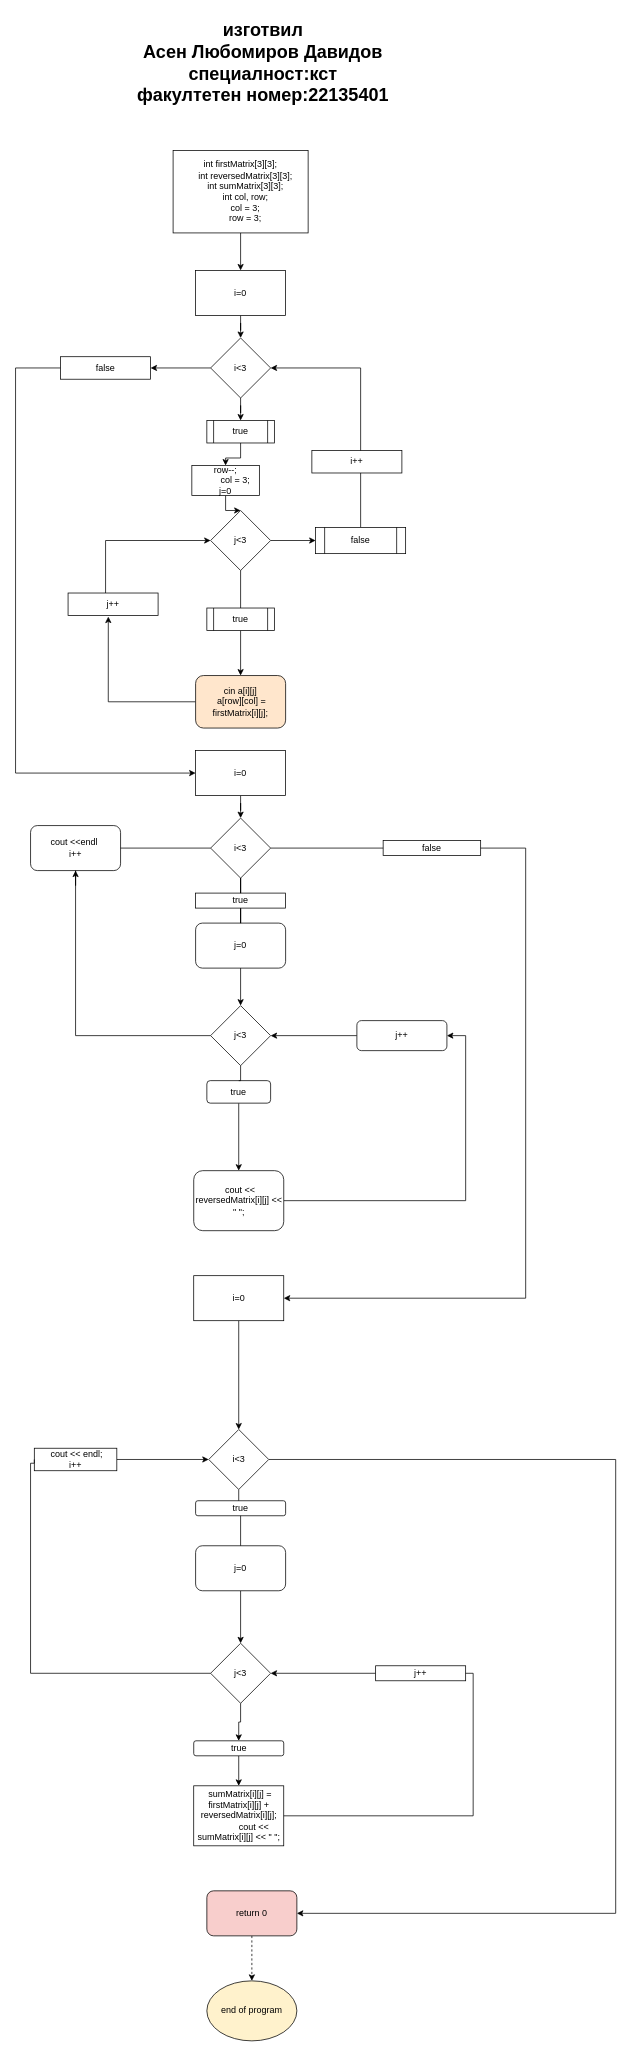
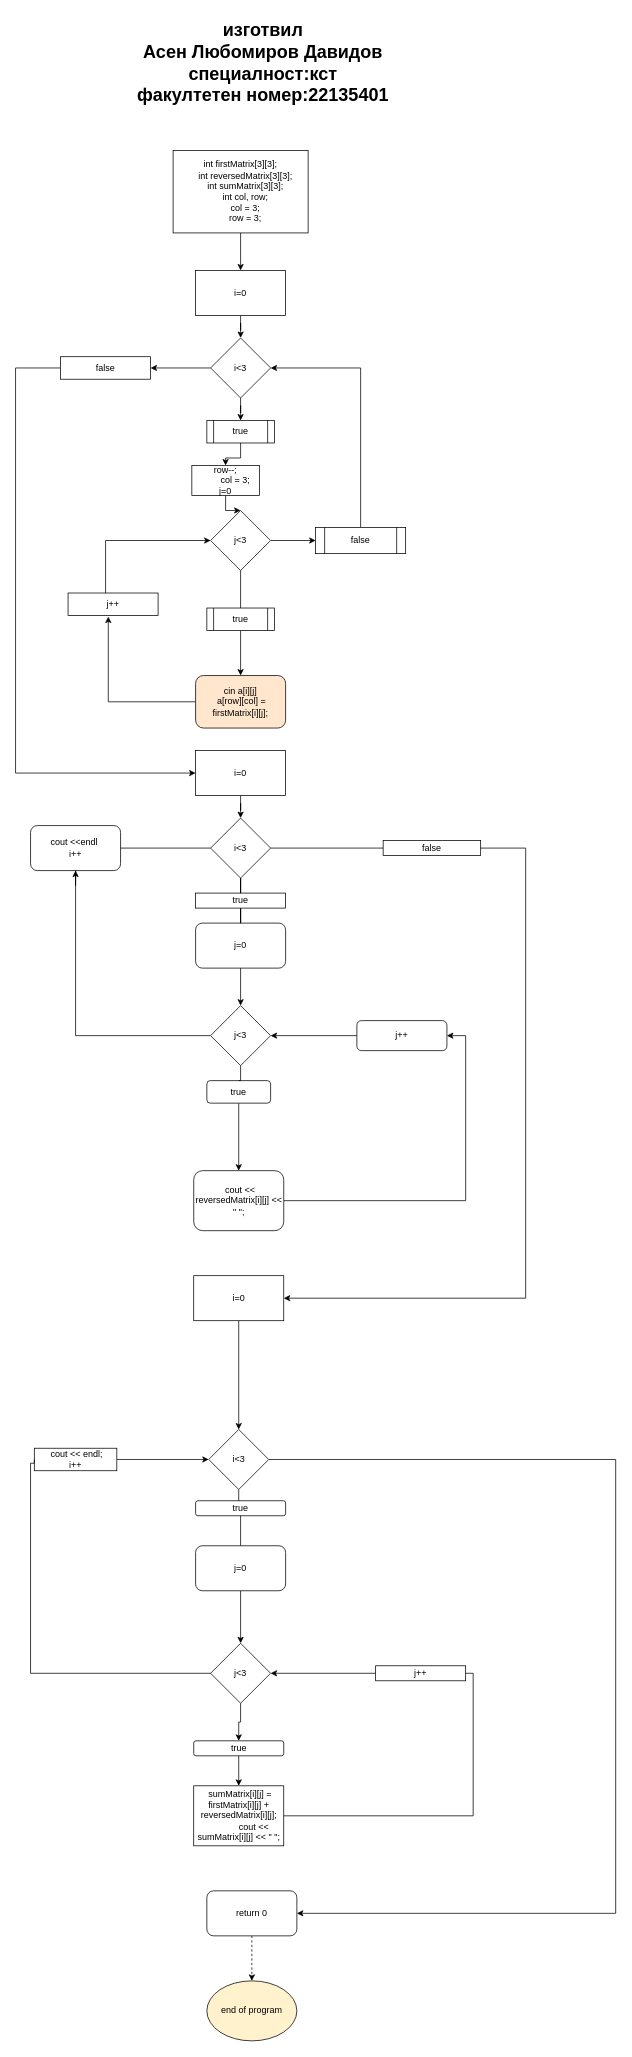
(357, 462) -> none
(252, 1913) -> (252, 1913)
